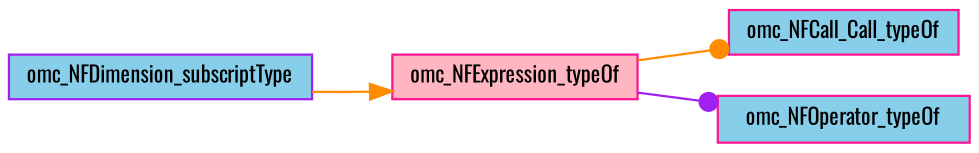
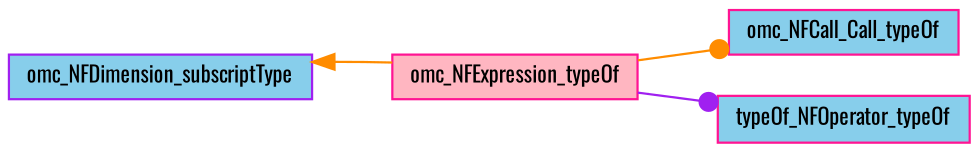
(341, 92) -> (364, 62)
(844, 119) -> (844, 119)
